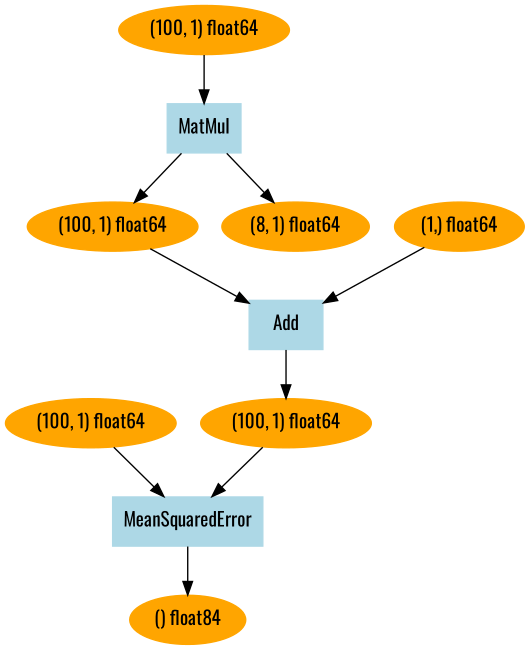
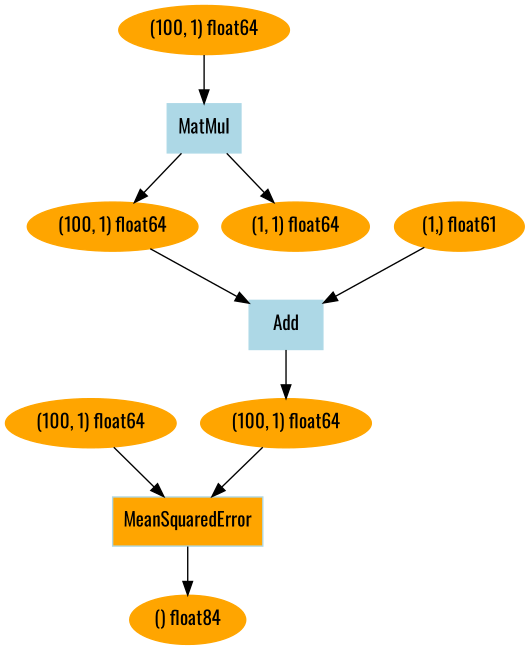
(296, 227) -> (296, 227)
(459, 227) -> (459, 227)
(188, 522) -> (188, 522)
